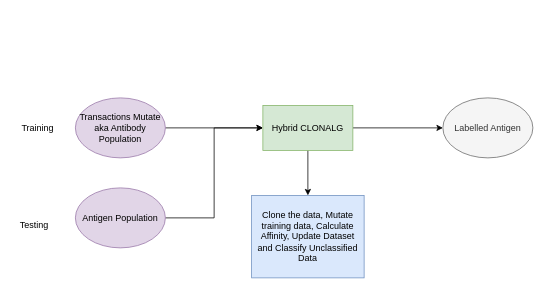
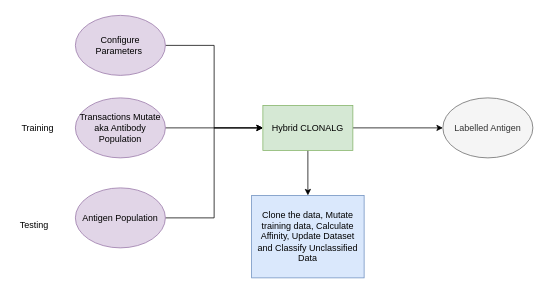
none -> (120, 45)
none -> (214, 60)
